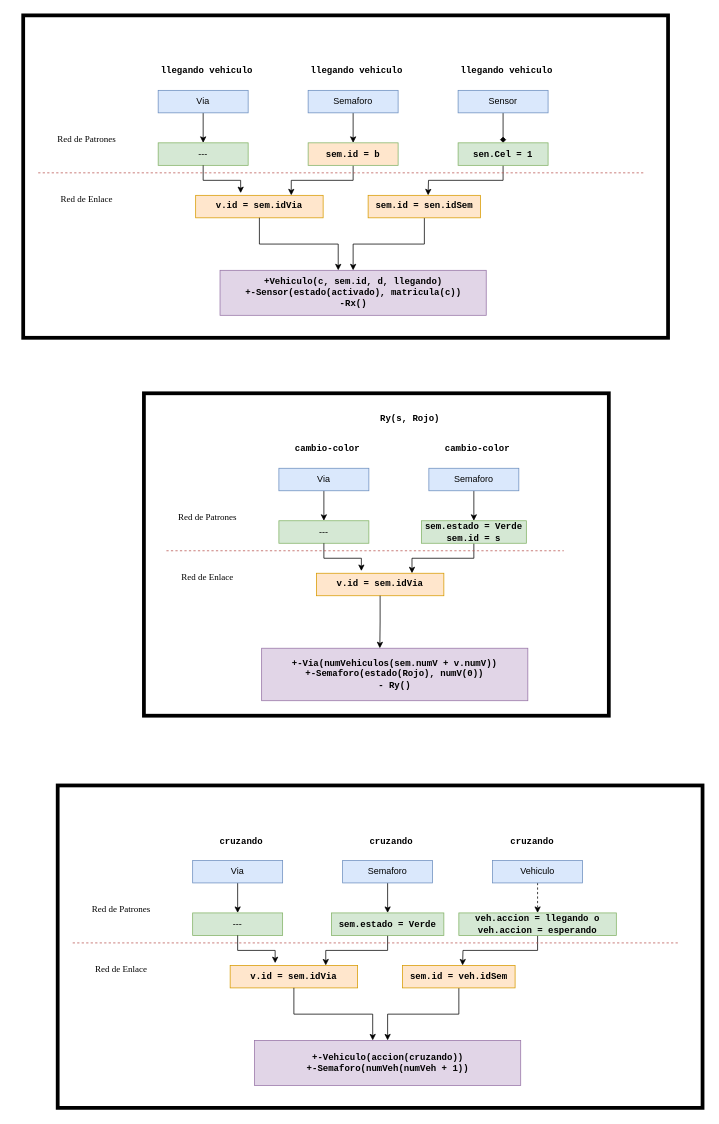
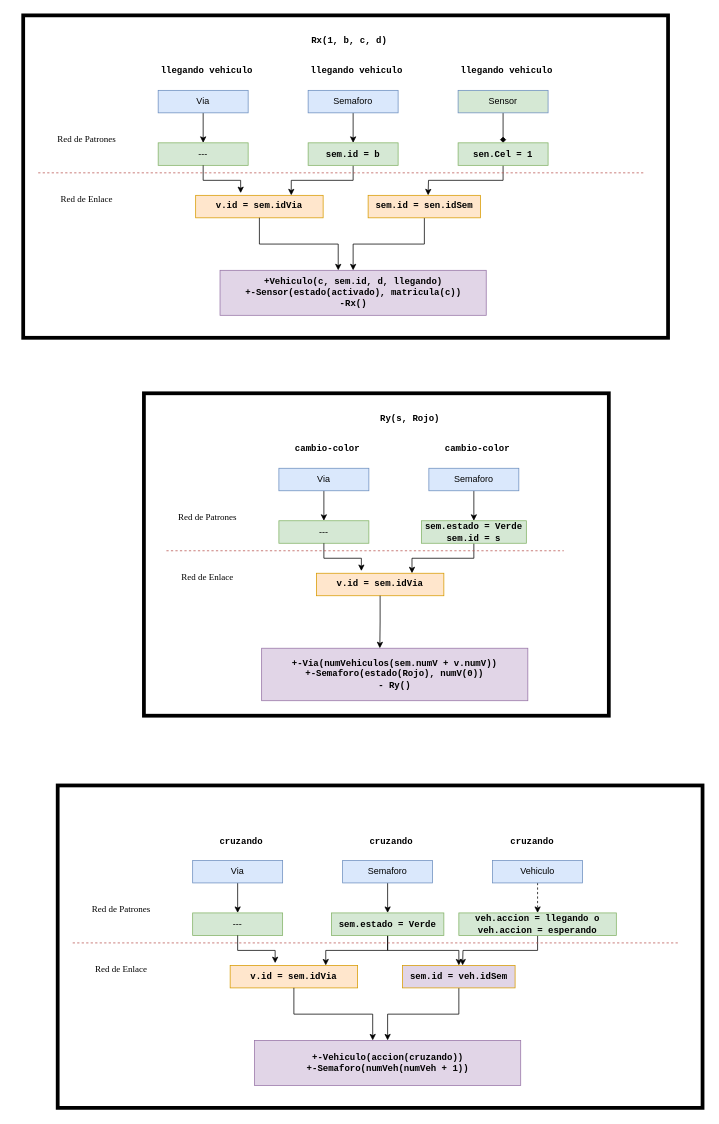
none -> (349, 42)
(503, 102) -> (503, 102)
(353, 154) -> (353, 154)
none -> (429, 951)
(459, 977) -> (459, 977)
